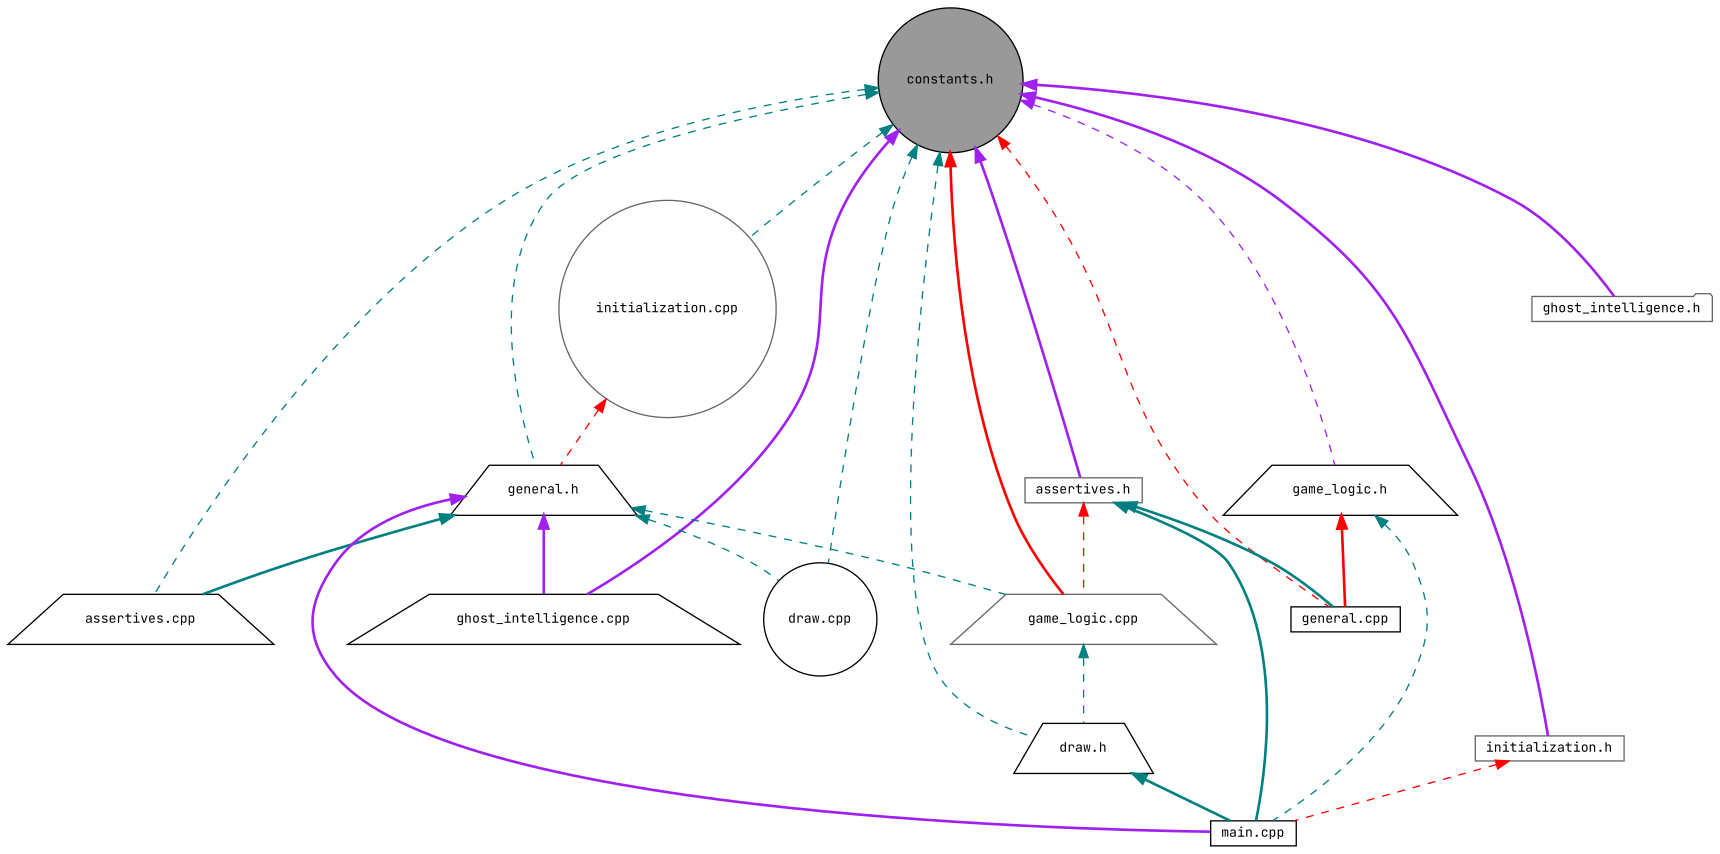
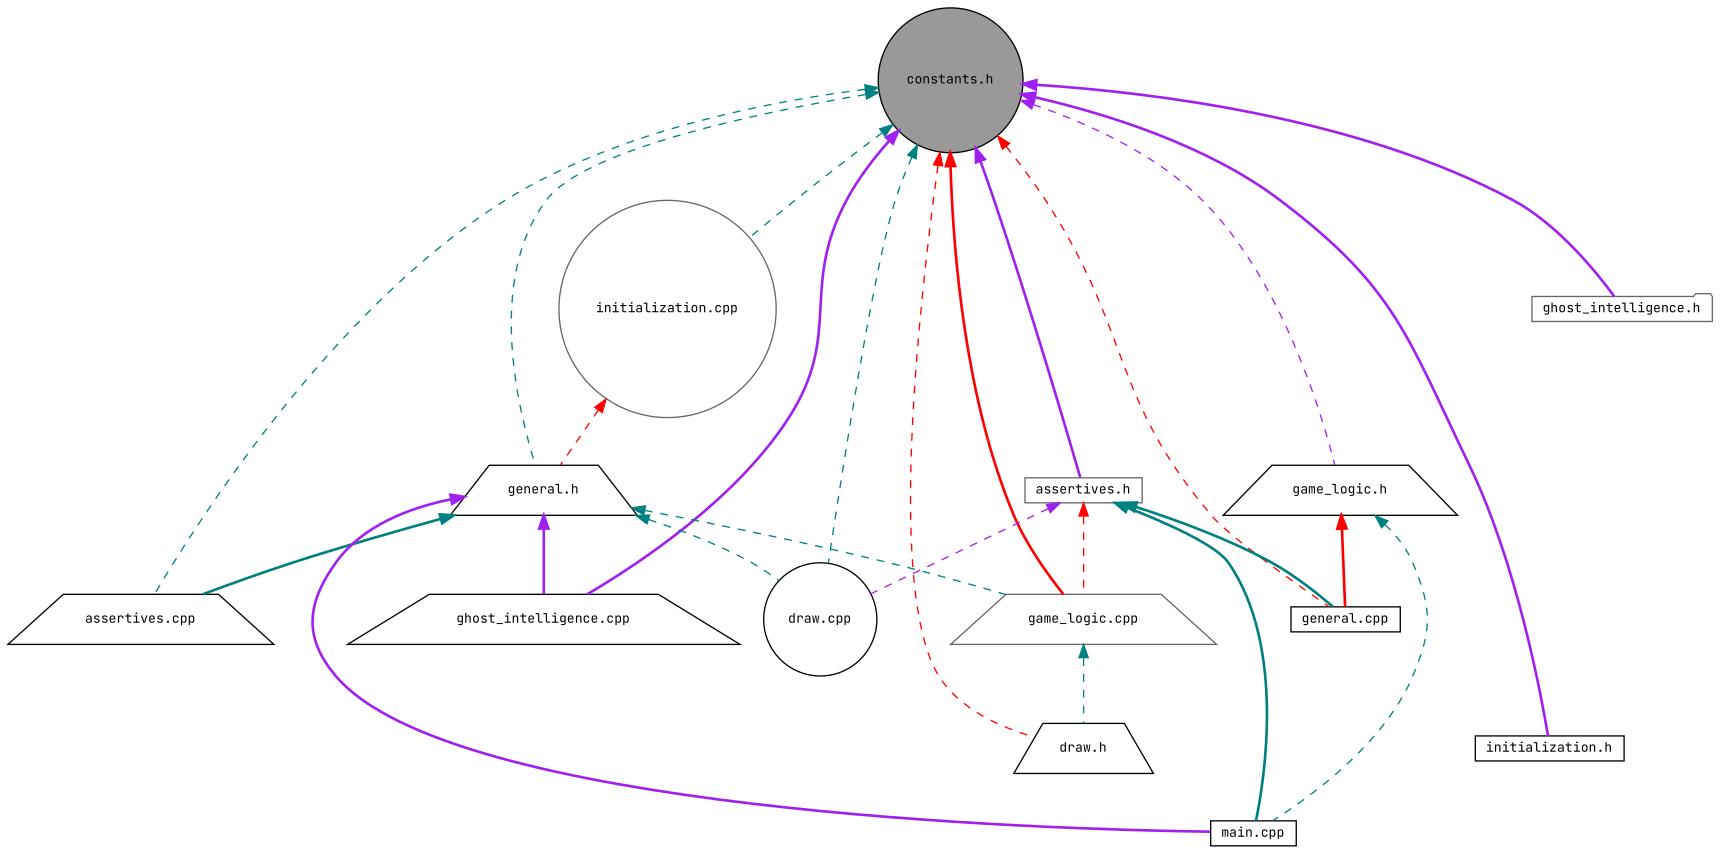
(911, 480) -> (911, 480)
none -> (960, 551)
(1550, 748) -> (1550, 748)
(1395, 793) -> none
(1188, 800) -> none
